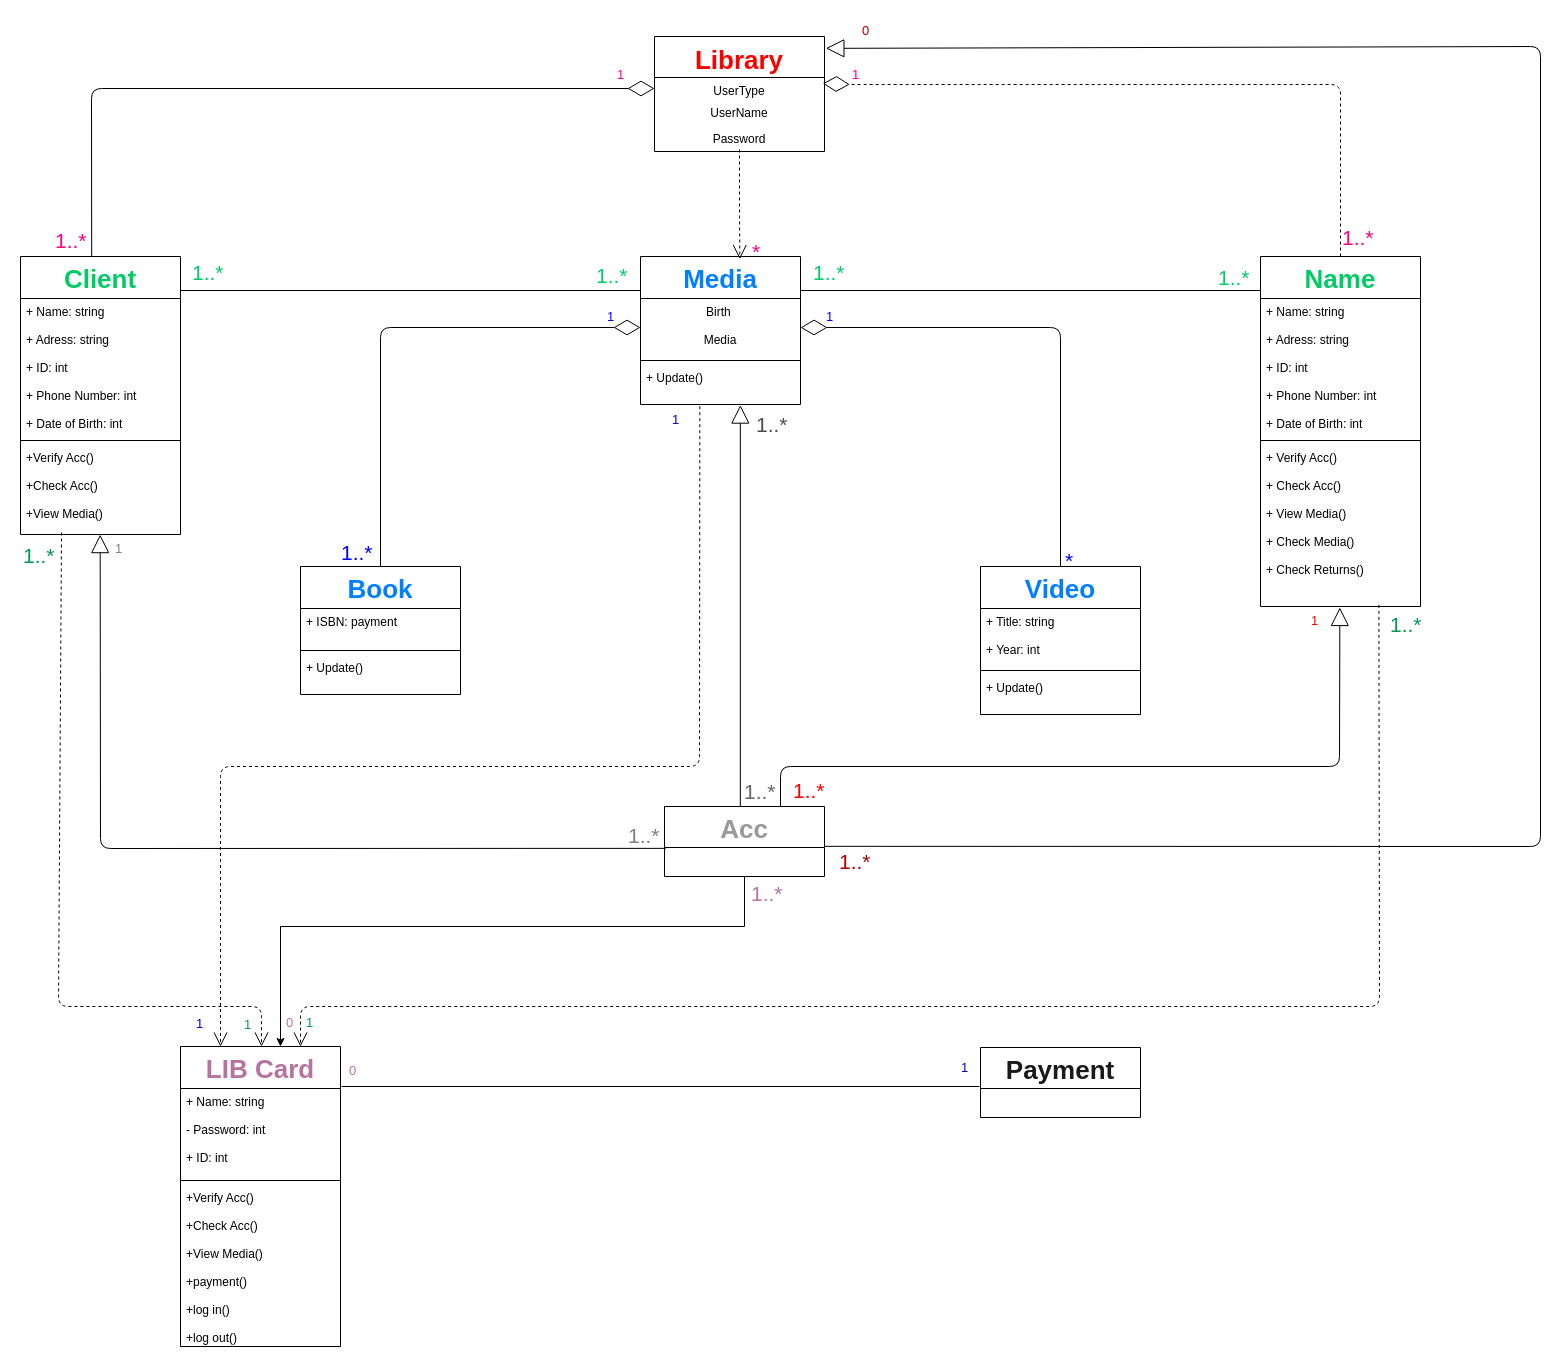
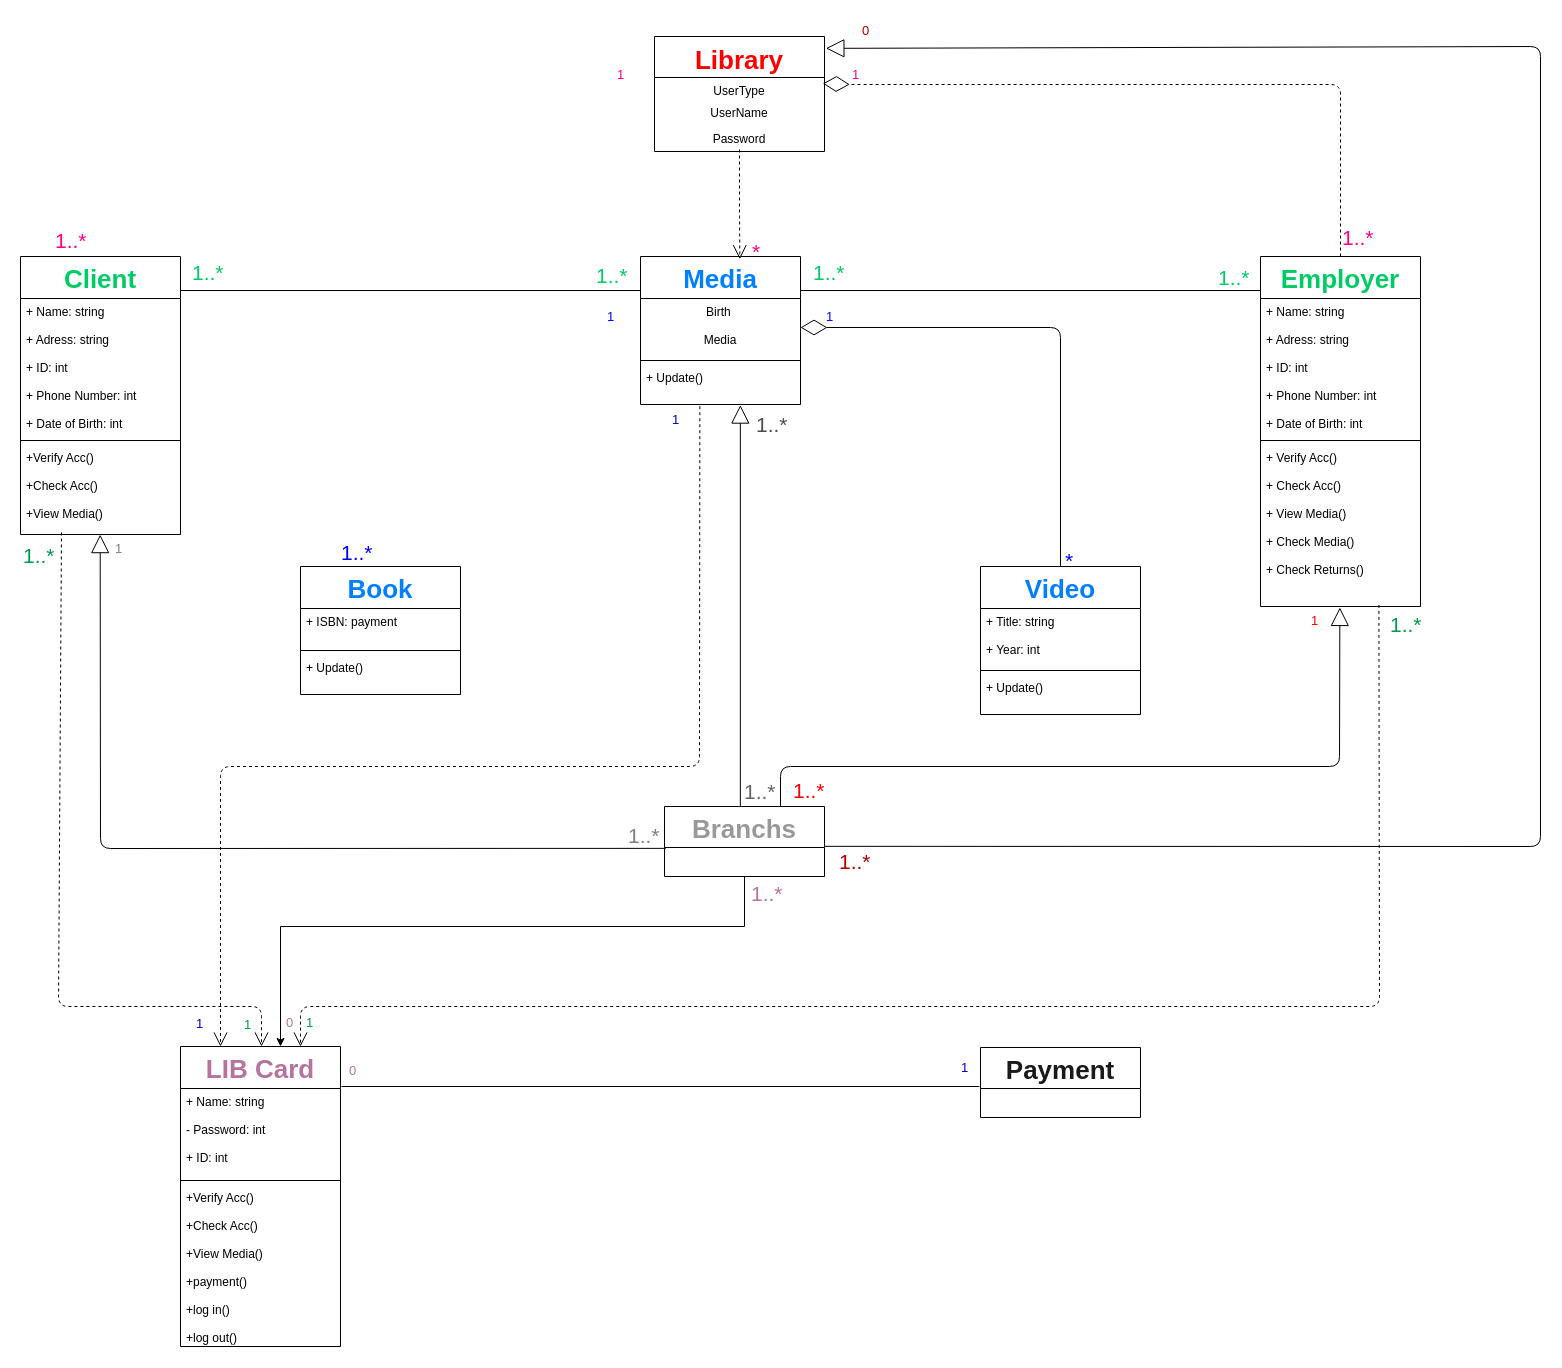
(281, 89) -> none
(1340, 279) -> (1340, 279)
(381, 334) -> none
(744, 829) -> (744, 829)
